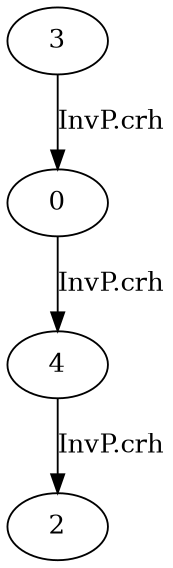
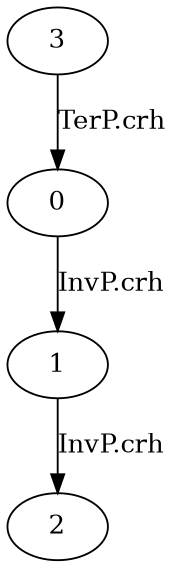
(112, 122) -> (112, 122)
(58, 365) -> (58, 365)
